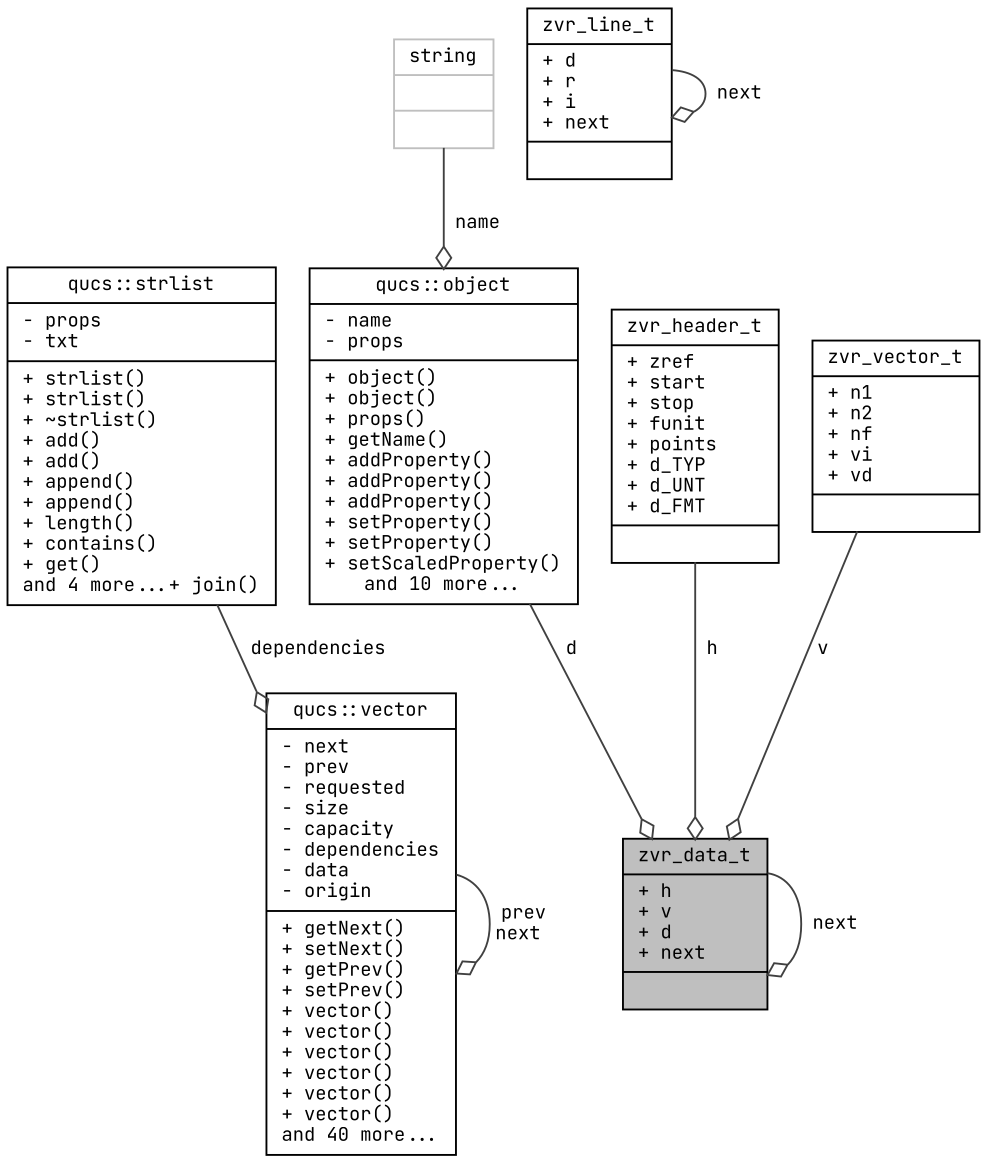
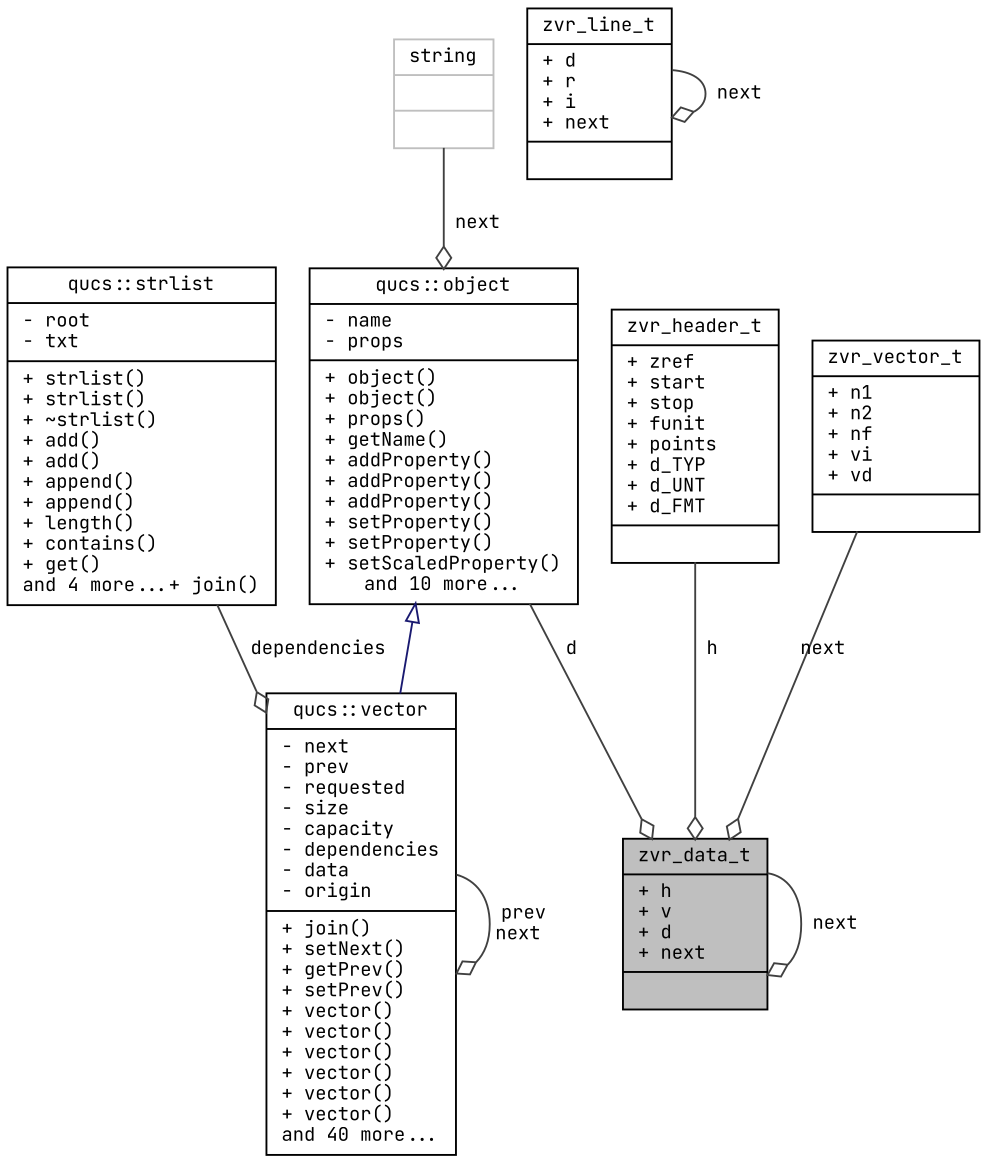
(473, 223) -> (473, 223)
(63, 321) -> (57, 321)
(818, 649) -> (818, 649)
none -> (406, 658)
(344, 929) -> (327, 929)
